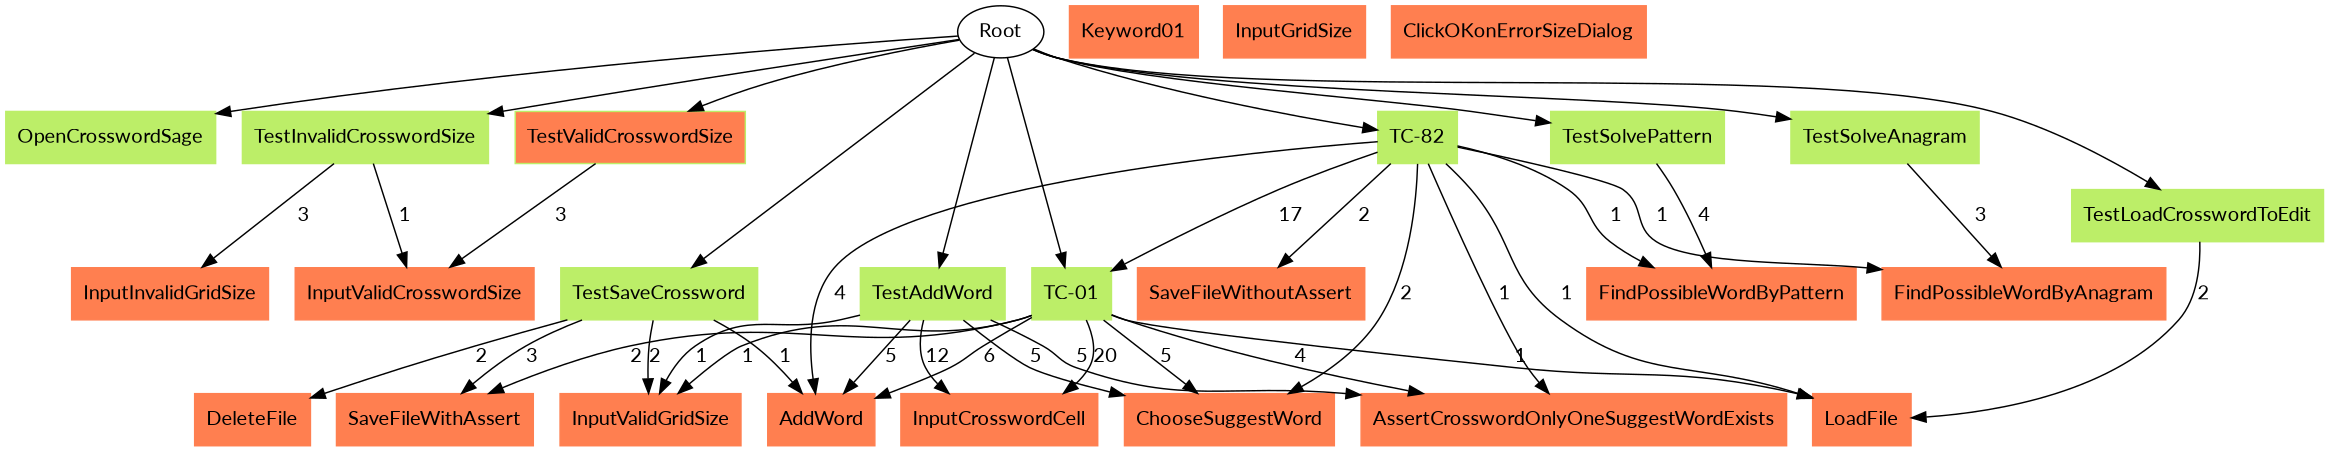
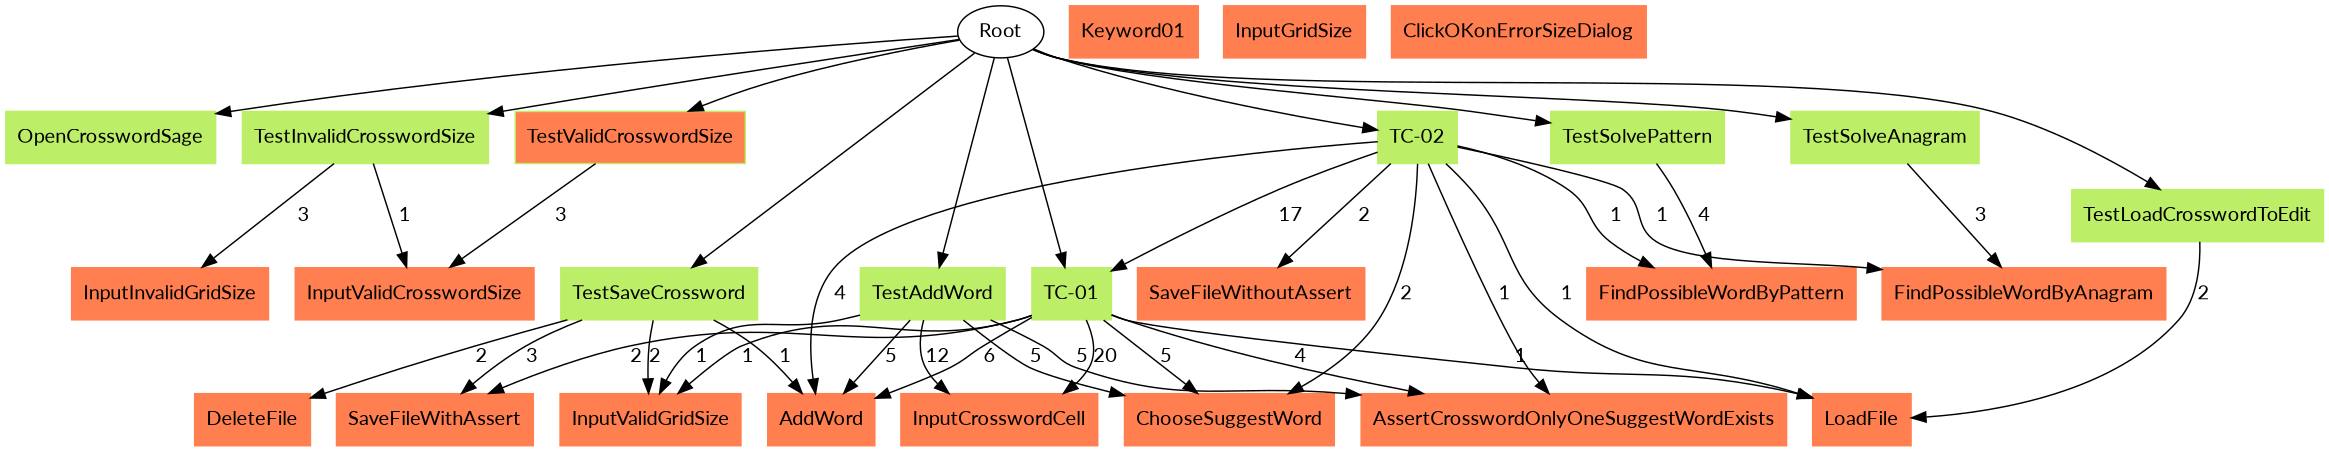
(1418, 137) -> (1418, 137)
